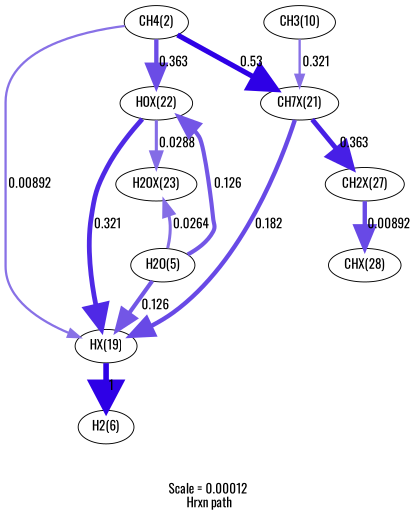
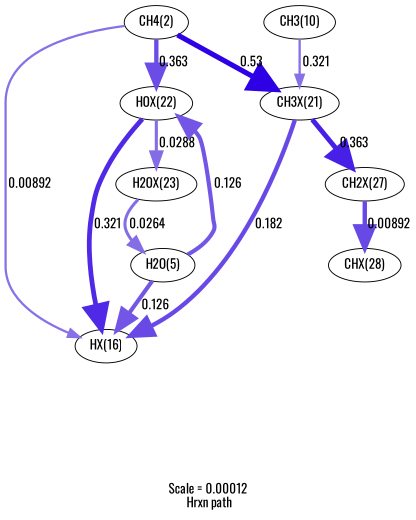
(300, 103) -> (300, 103)
(170, 232) -> (126, 219)
(106, 346) -> (106, 346)
(106, 427) -> none
